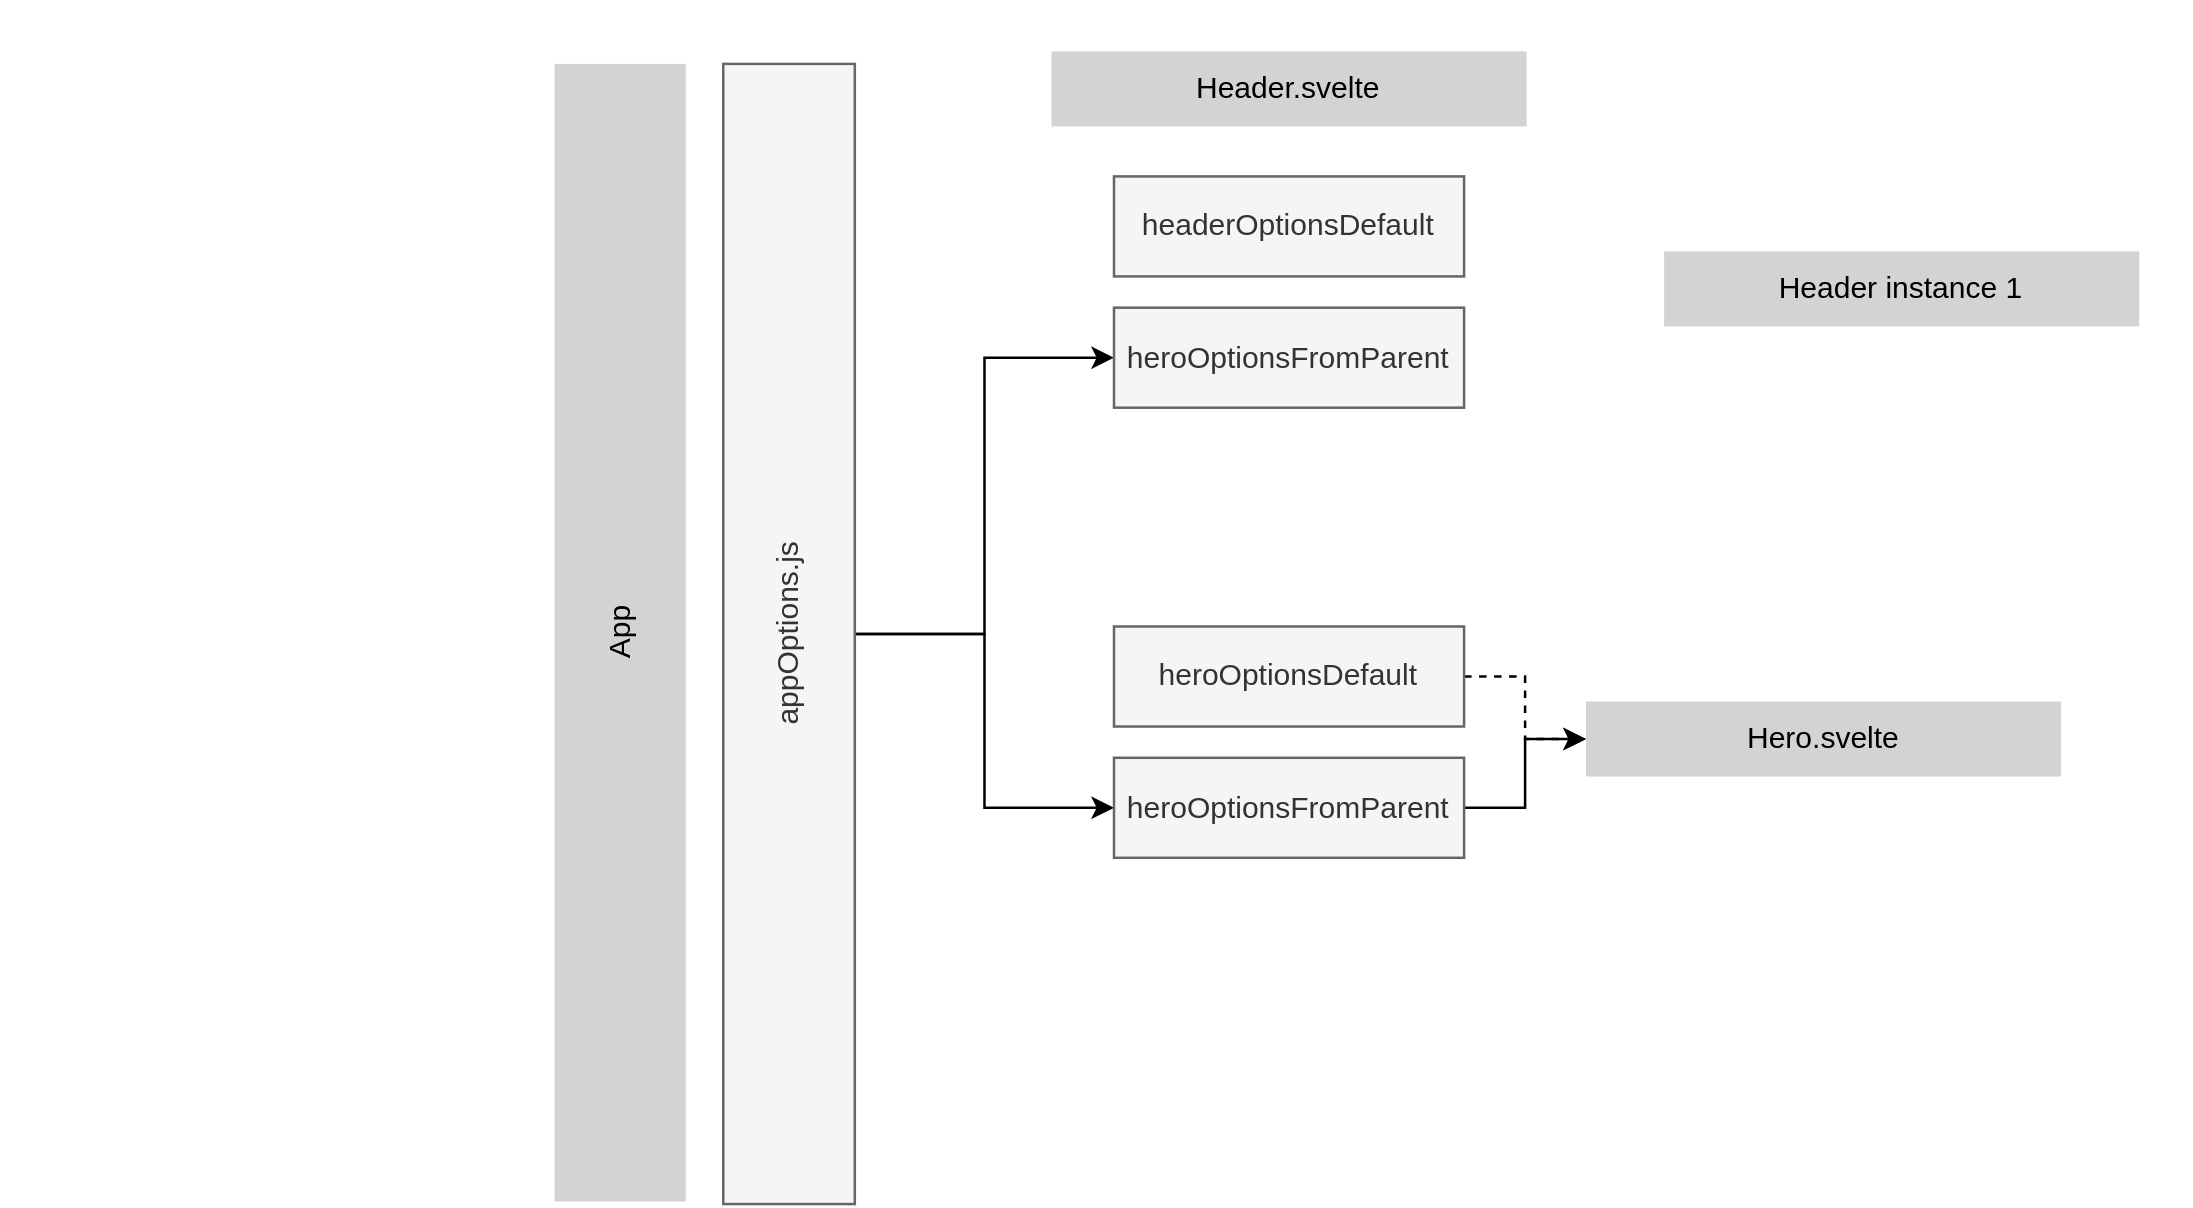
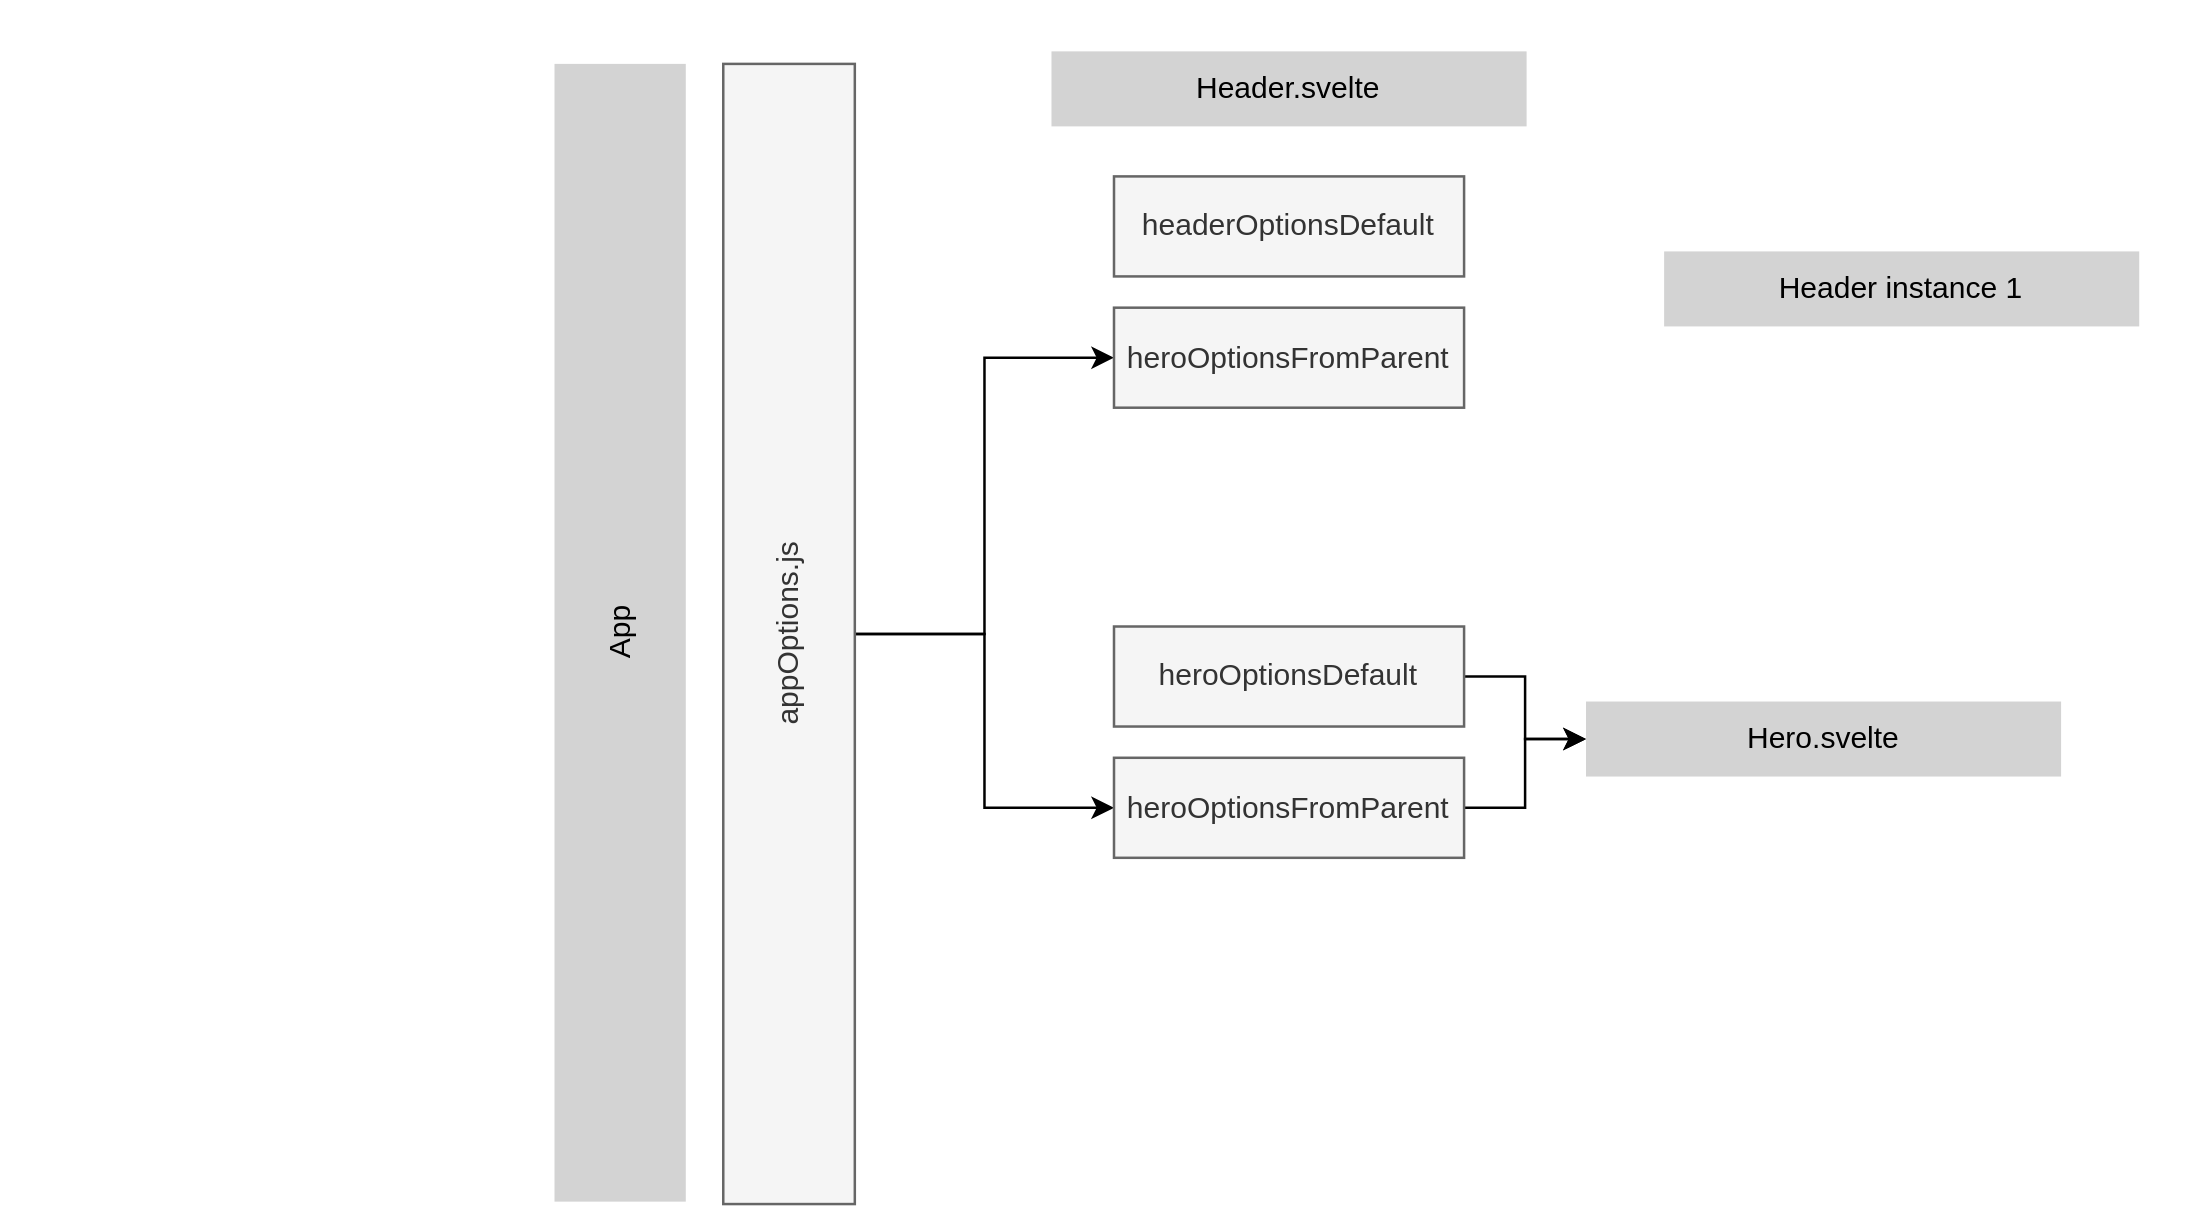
(1525, 677) -> (1525, 677)
